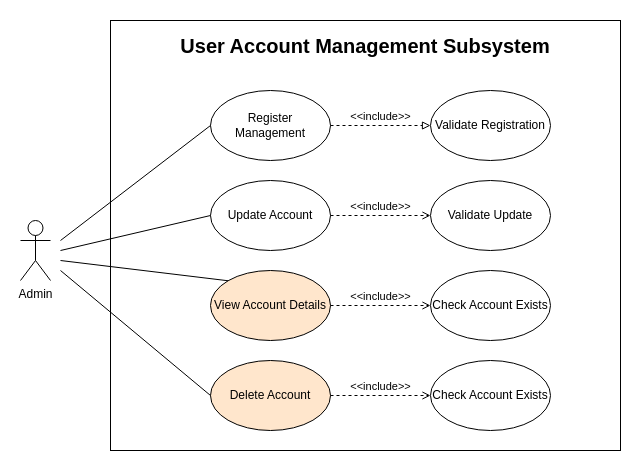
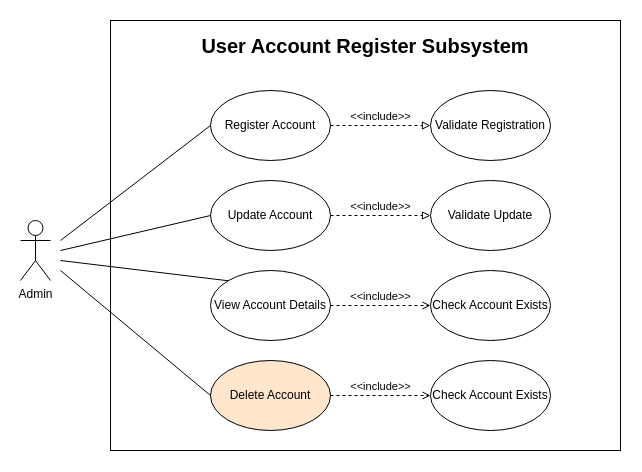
(366, 46) -> (366, 46)
(271, 126) -> (271, 126)
(424, 216) -> (421, 216)
(271, 306) -> (271, 306)
